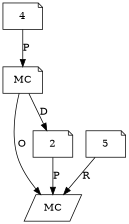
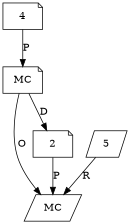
(106, 144) -> (107, 144)
